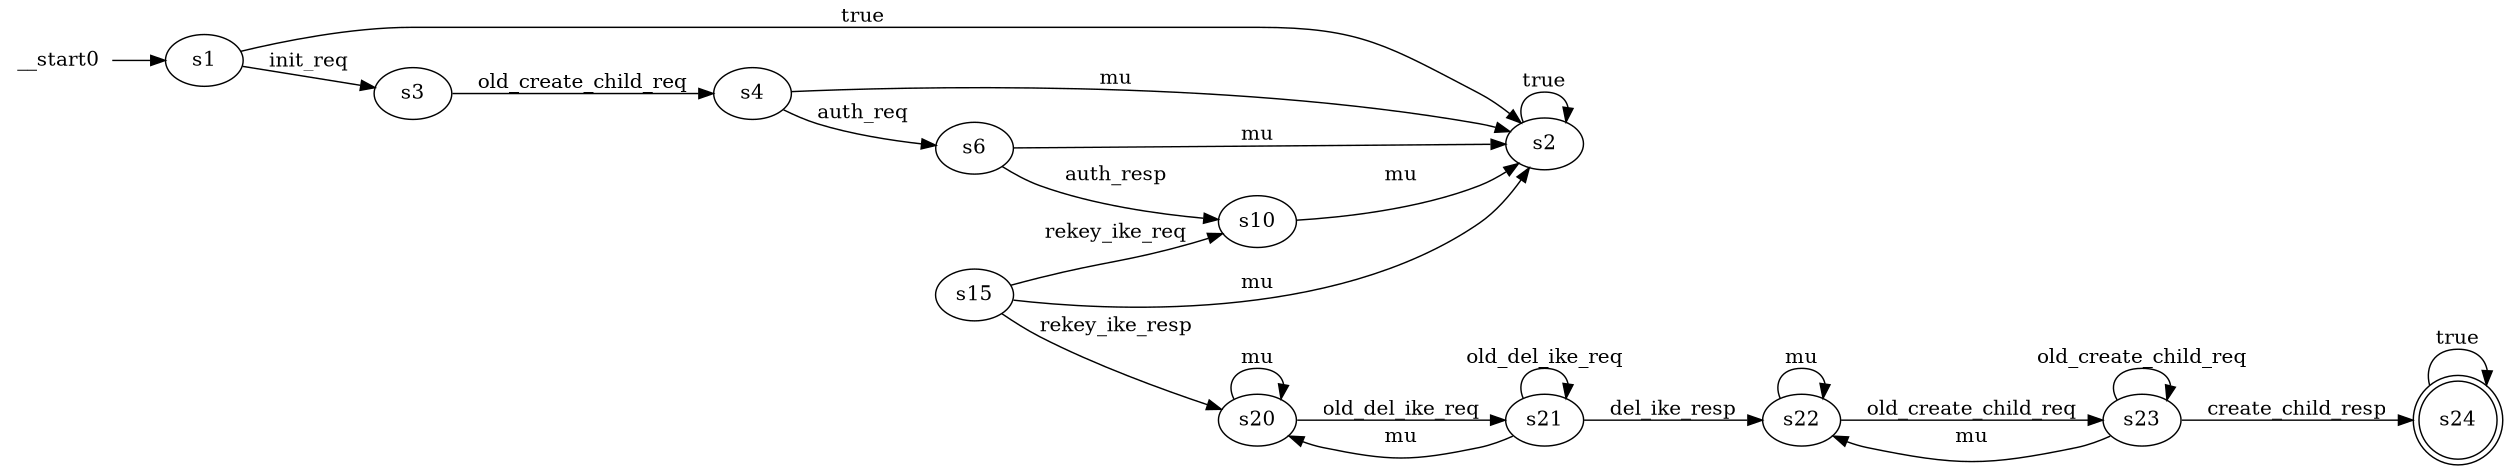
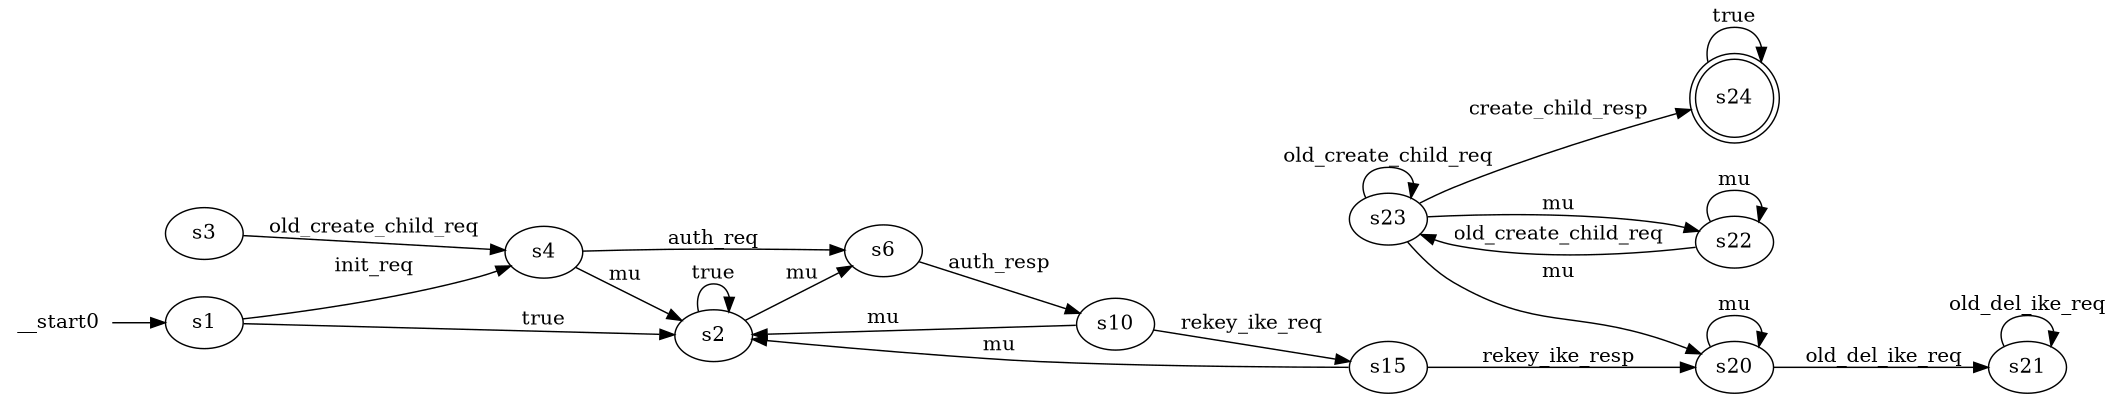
(302, 76) -> (371, 300)
(1252, 146) -> (792, 297)
(1110, 262) -> (1245, 345)
(1666, 420) -> none
(1408, 458) -> (1539, 315)
